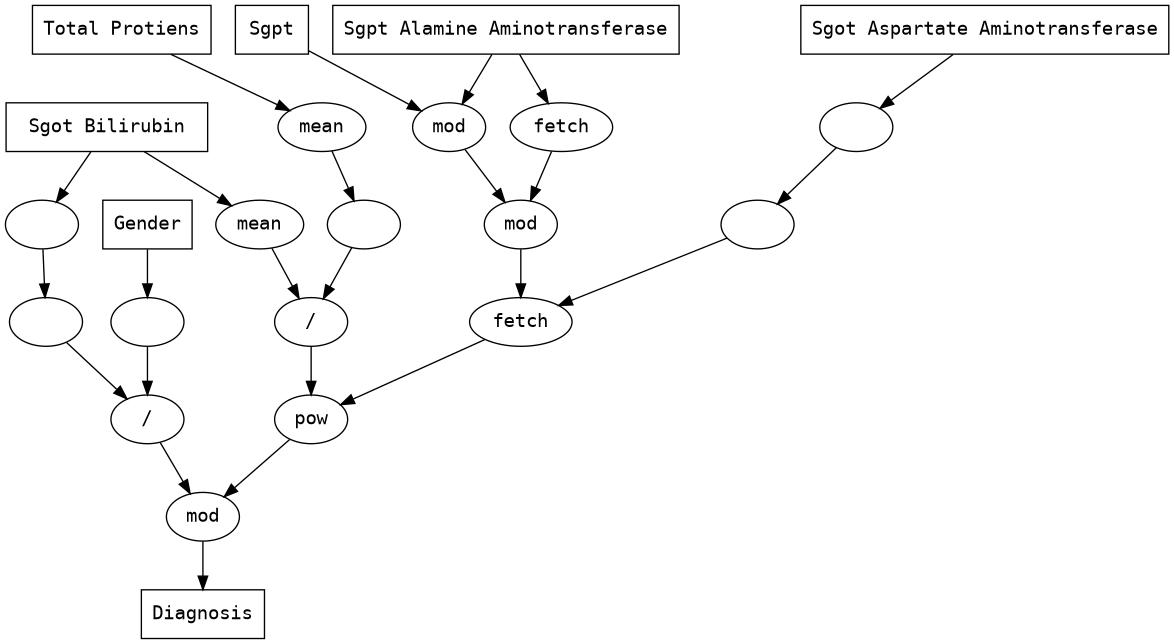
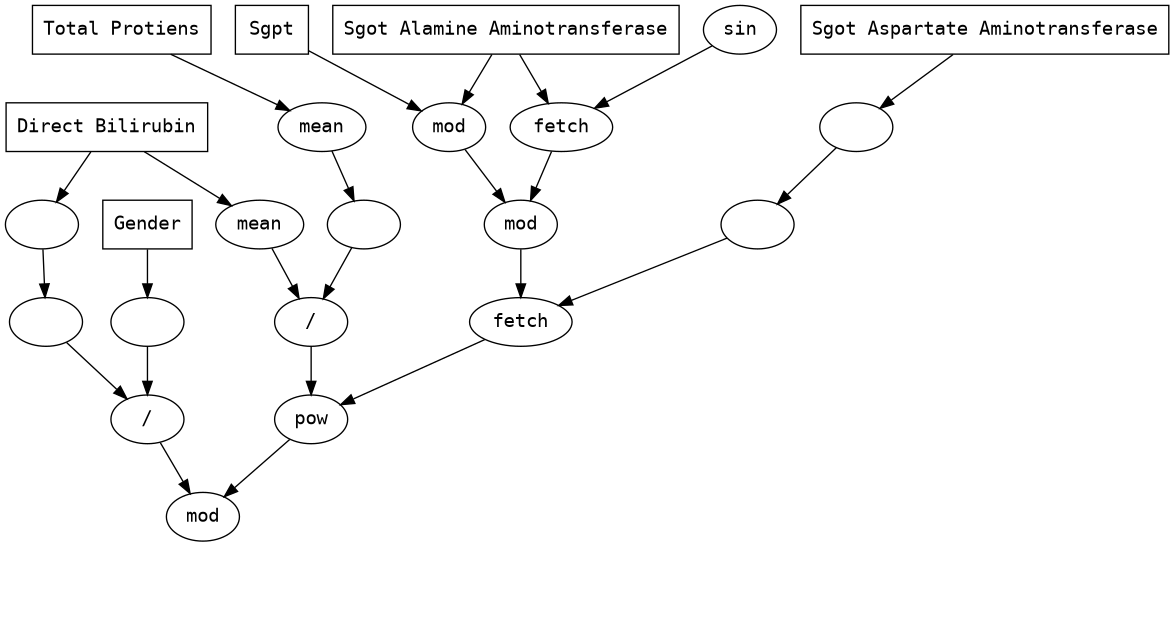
(506, 30) -> (506, 30)
none -> (740, 30)
(107, 127) -> (107, 127)
(203, 614) -> none
